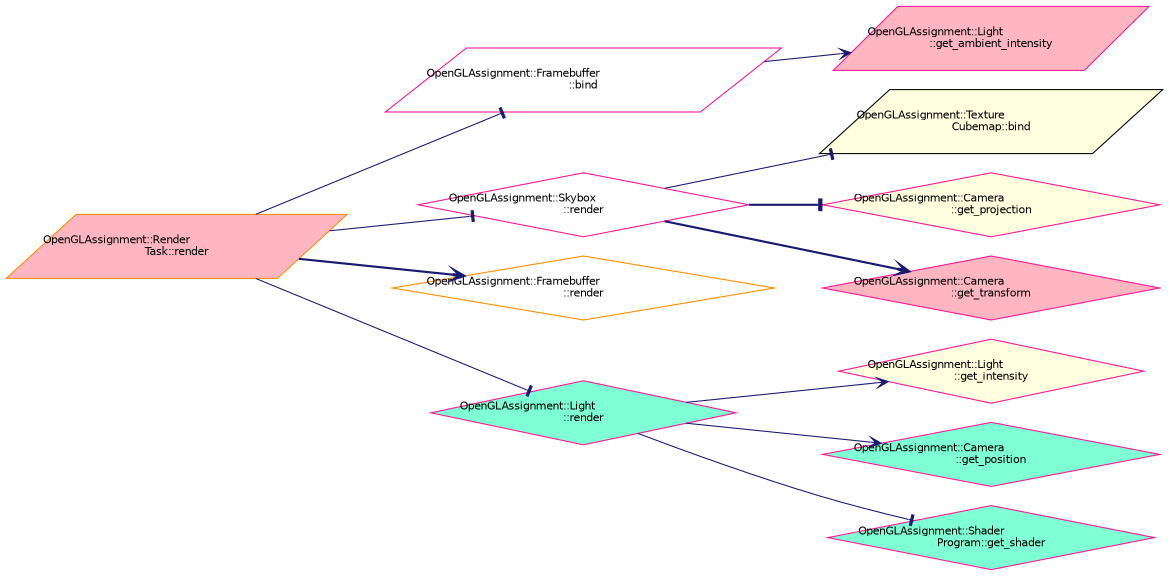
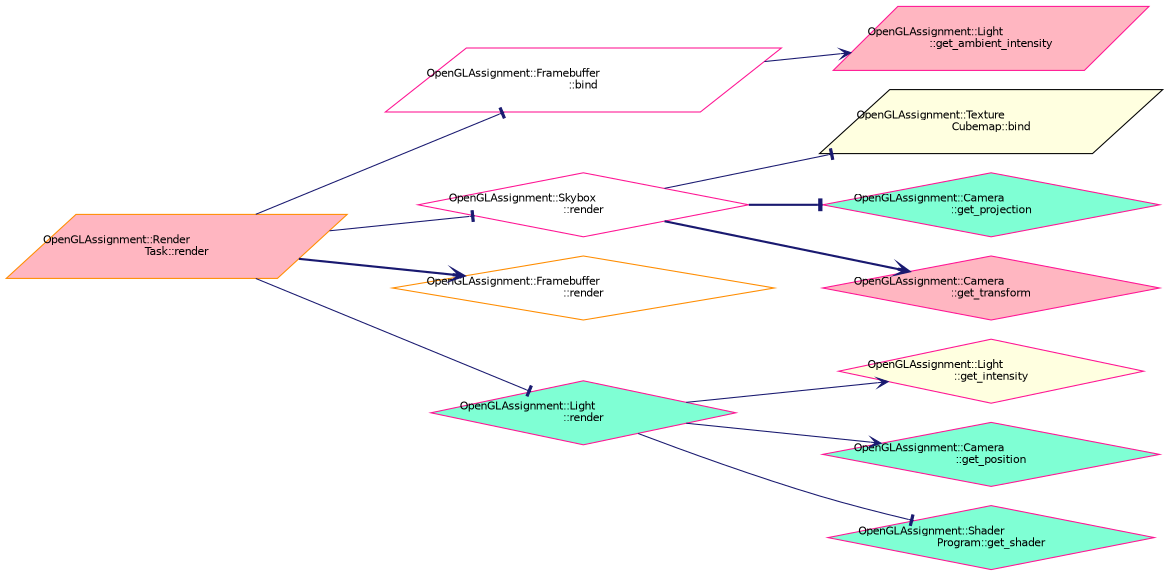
(991, 205) -> (991, 205)
